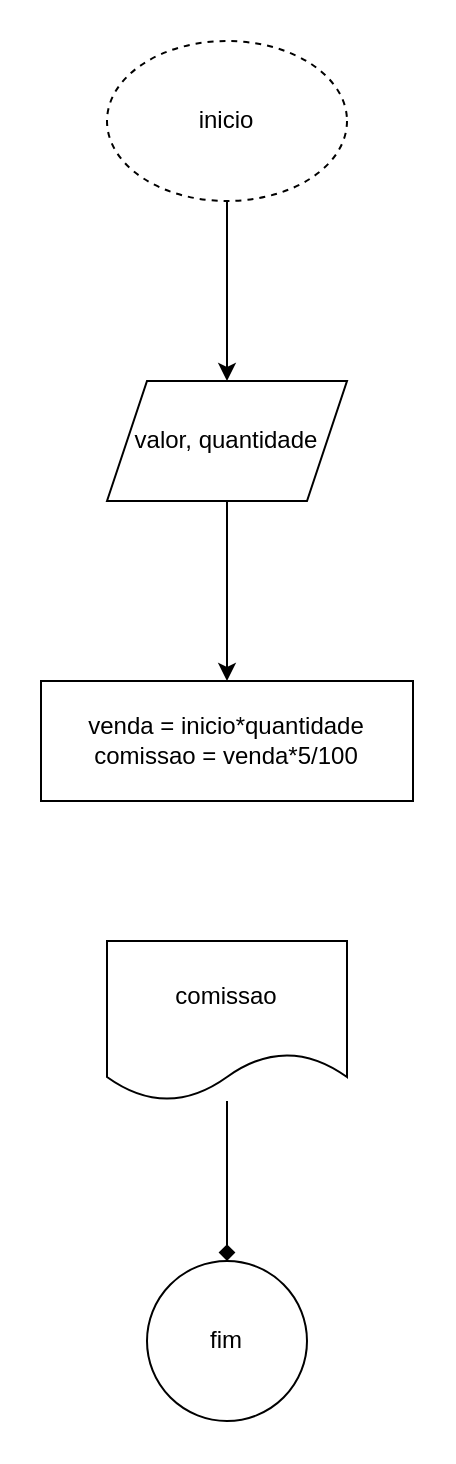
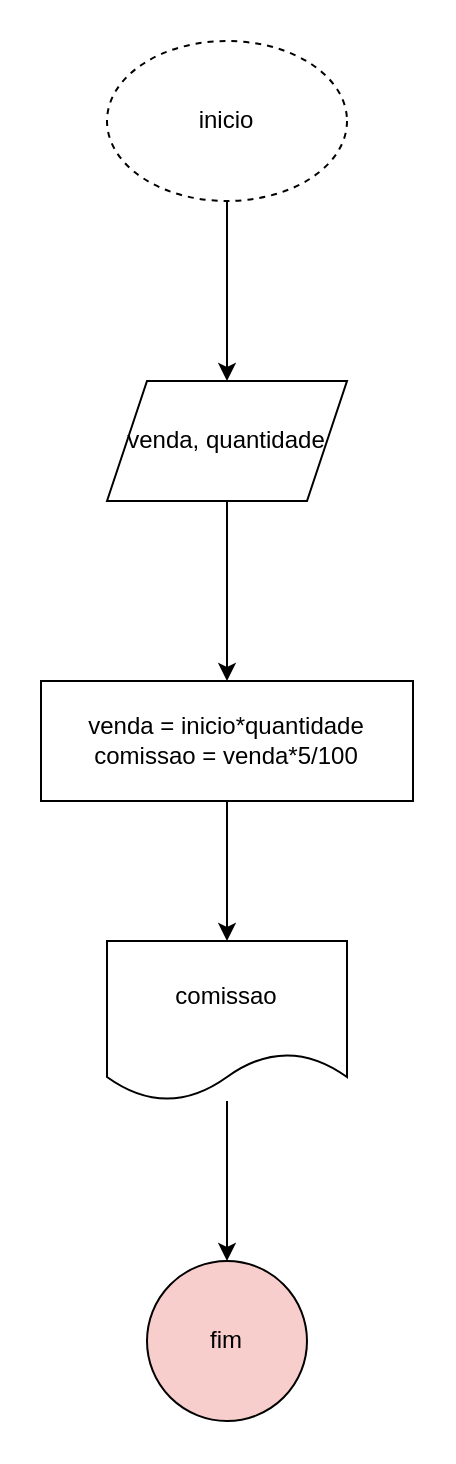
(227, 441) -> (227, 441)
none -> (227, 864)
(227, 1245) -> (227, 1246)
(227, 1341) -> (227, 1341)
